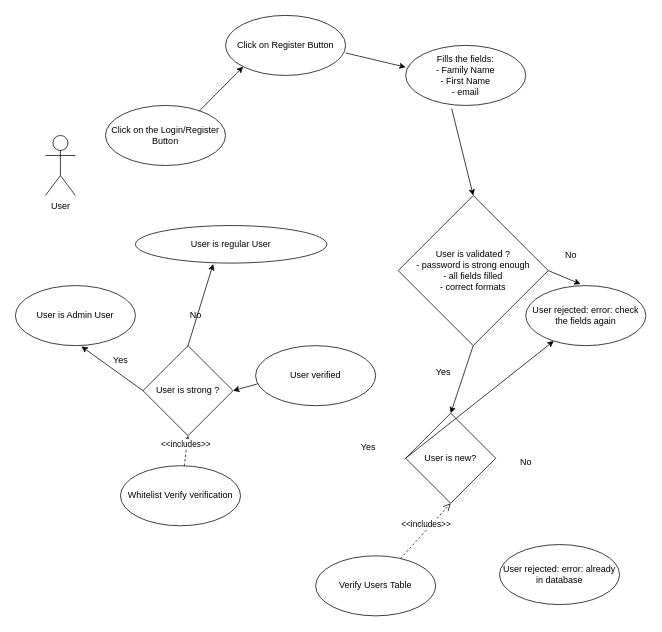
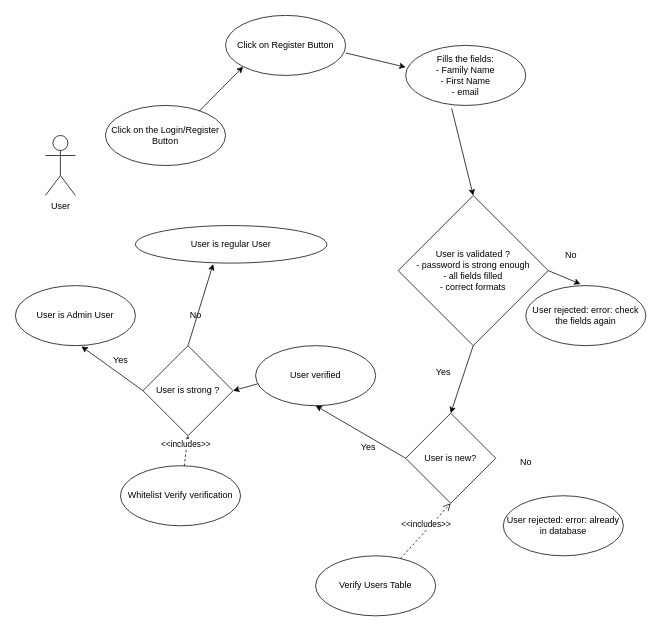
(477, 401) -> (363, 433)
(559, 574) -> (563, 525)
